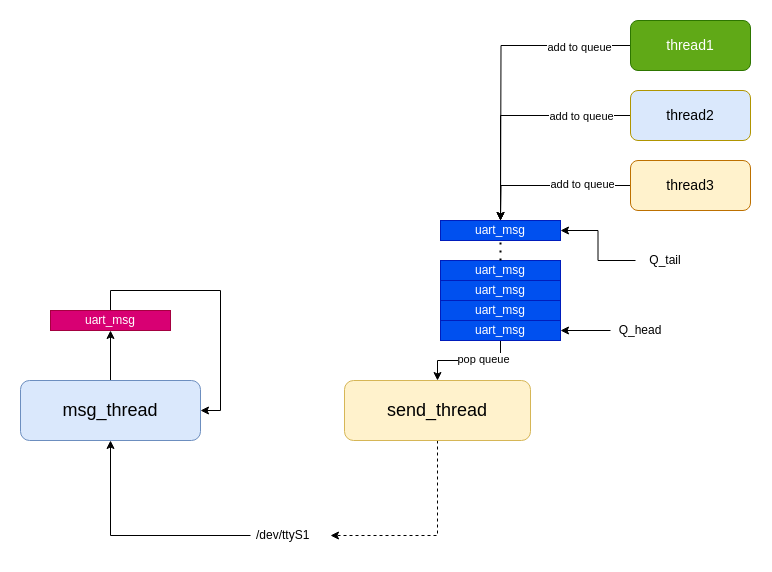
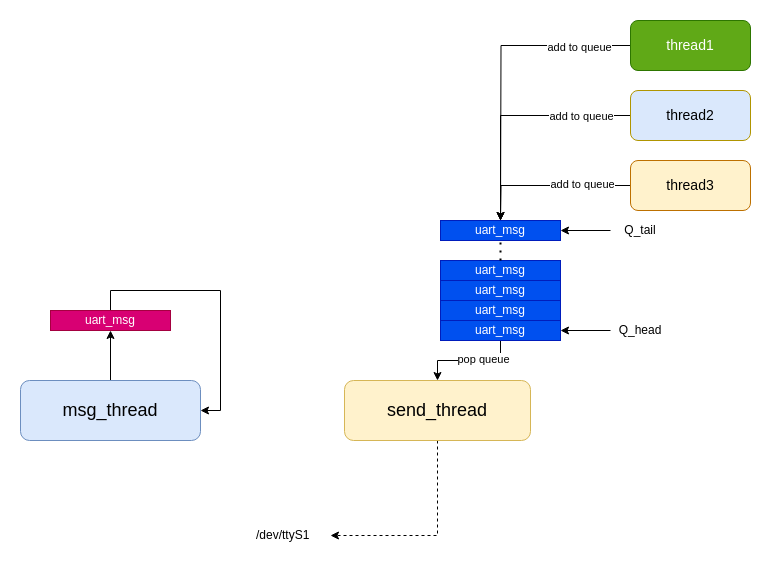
(666, 261) -> (641, 231)
(137, 536) -> none
